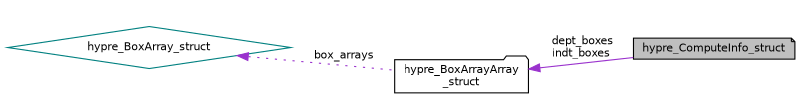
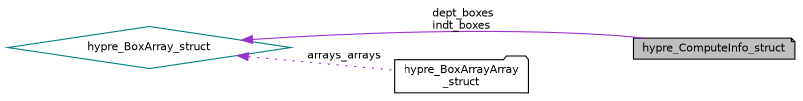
(343, 56) -> (343, 56)
(587, 63) -> (448, 32)
